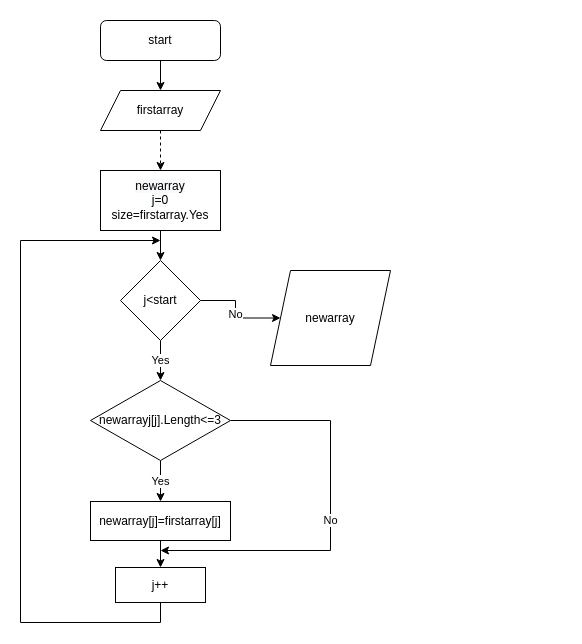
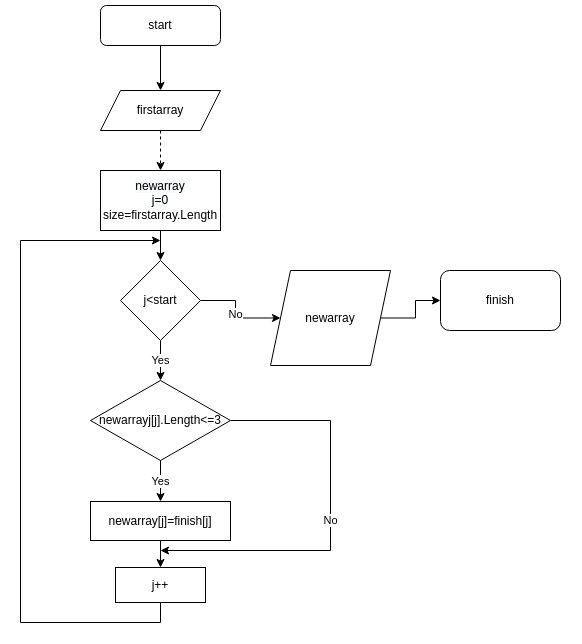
(161, 41) -> (161, 26)
(161, 201) -> (161, 201)
none -> (501, 301)
none -> (416, 318)
(161, 522) -> (161, 522)
